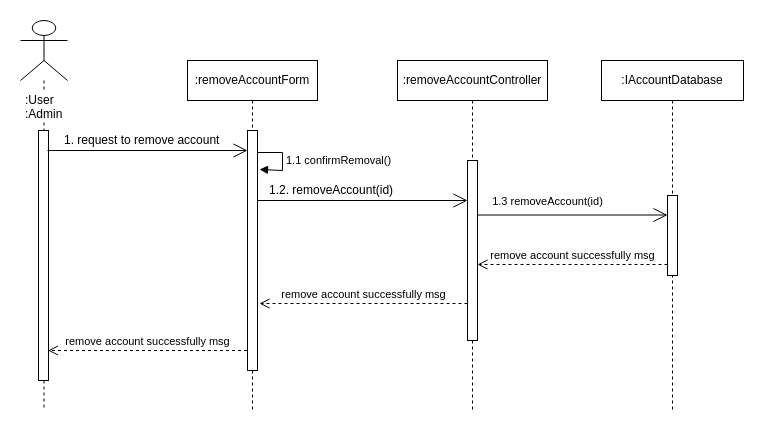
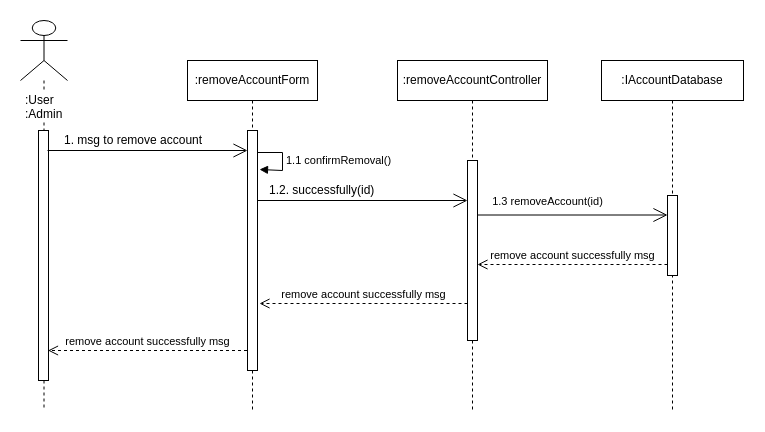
(151, 141) -> (137, 141)
(337, 191) -> (331, 191)
